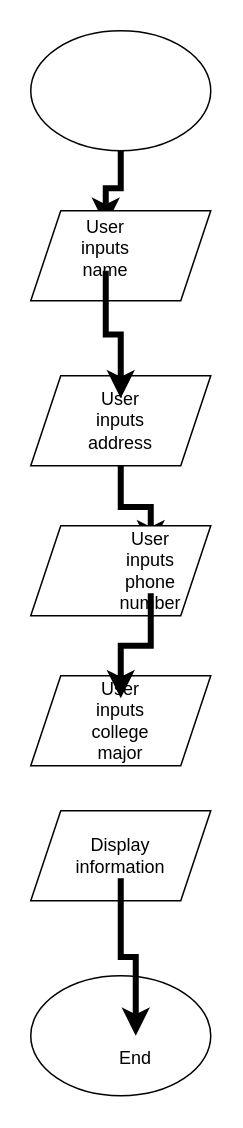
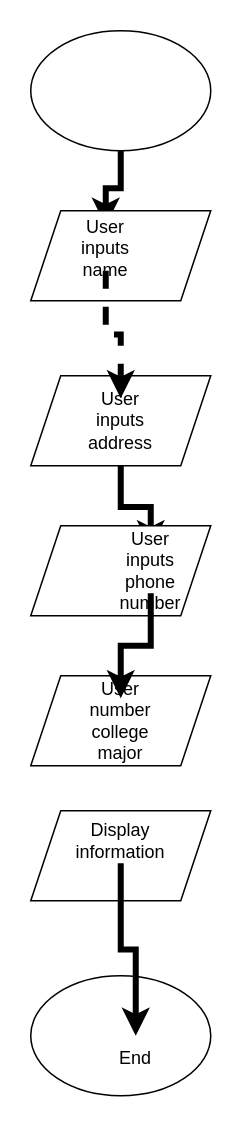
(106, 297) -> (106, 297)
(121, 721) -> (121, 721)
(121, 856) -> (121, 841)
